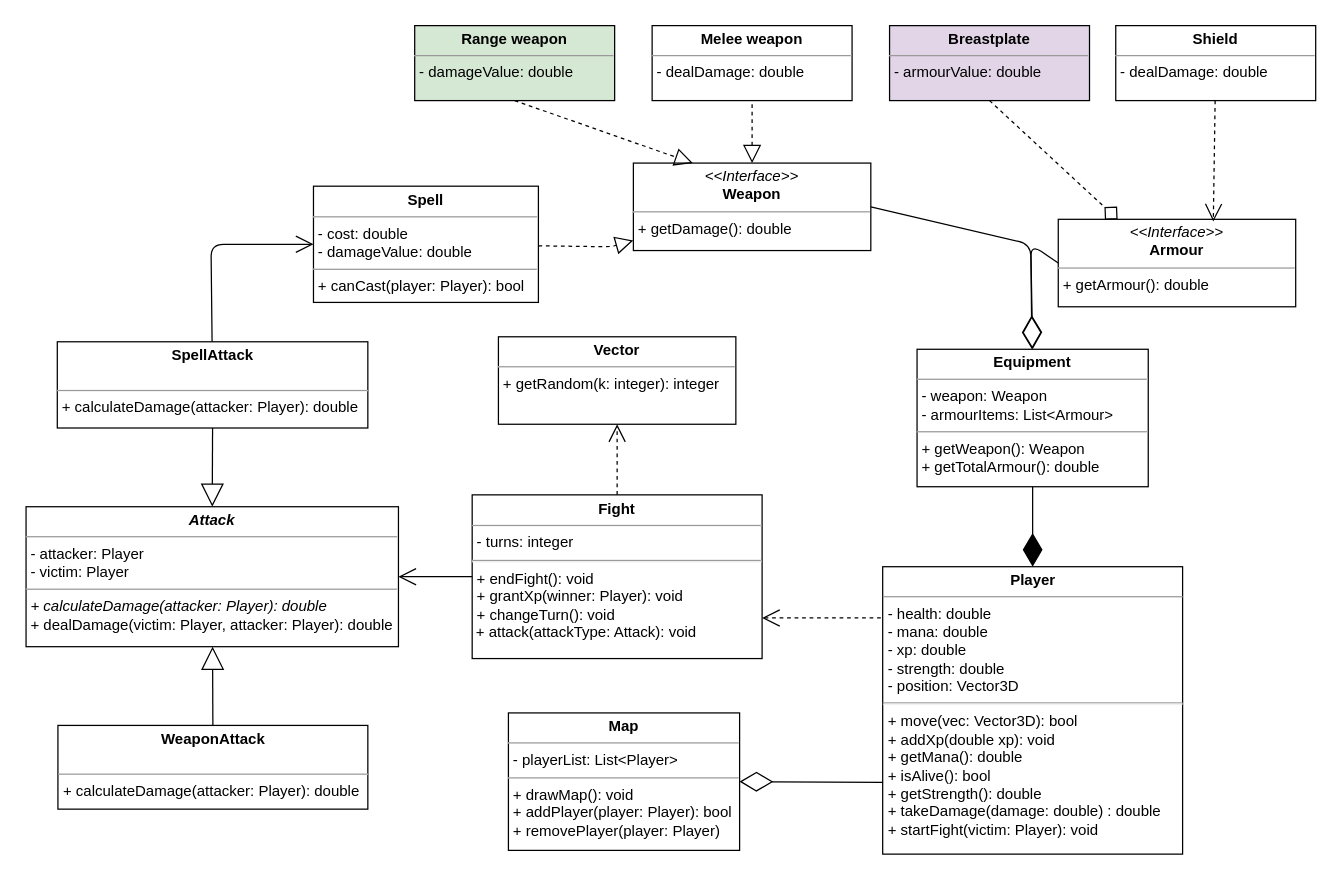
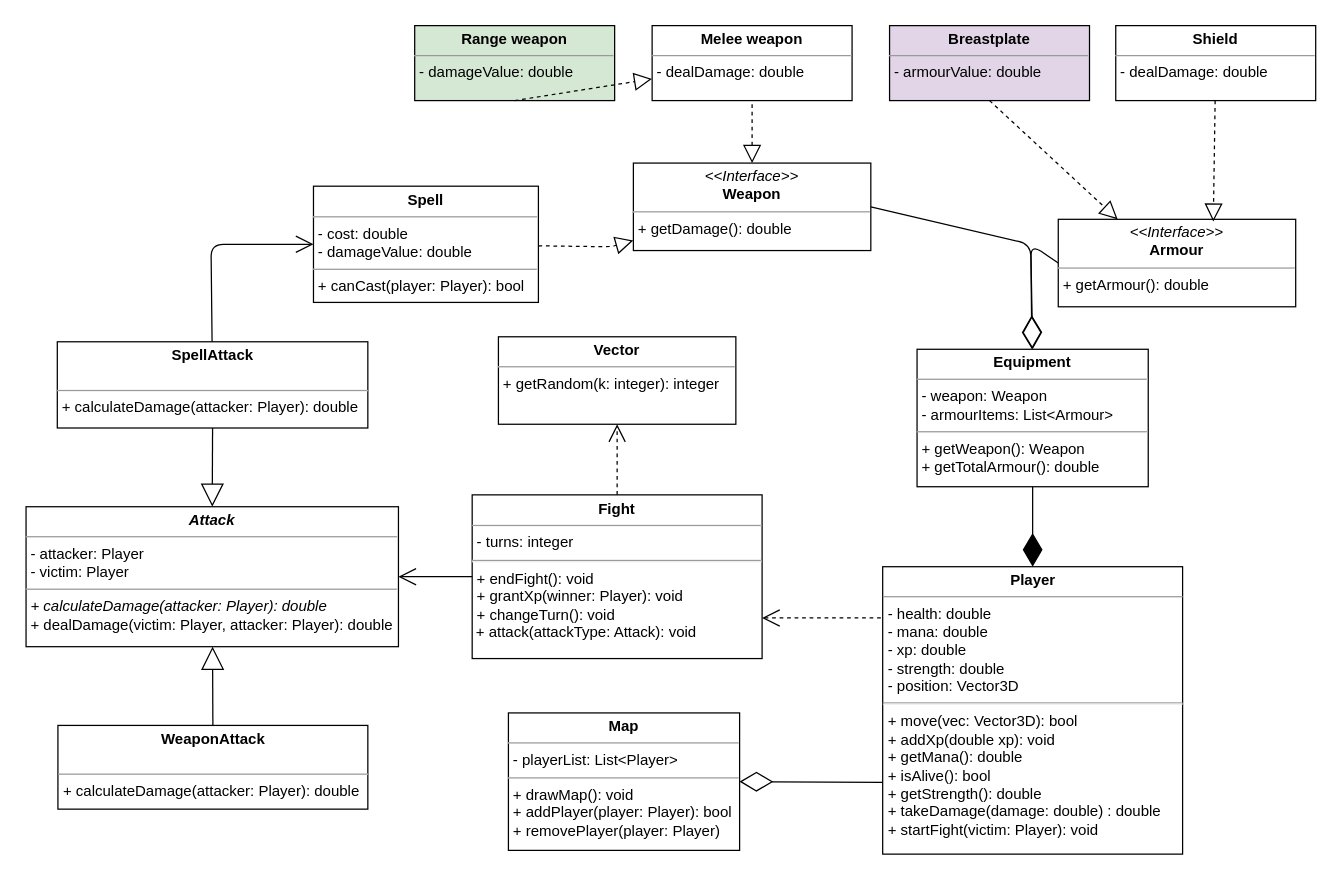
(595, 129) -> (574, 91)
(1103, 206) -> (1104, 207)
(1213, 209) -> (1214, 202)
